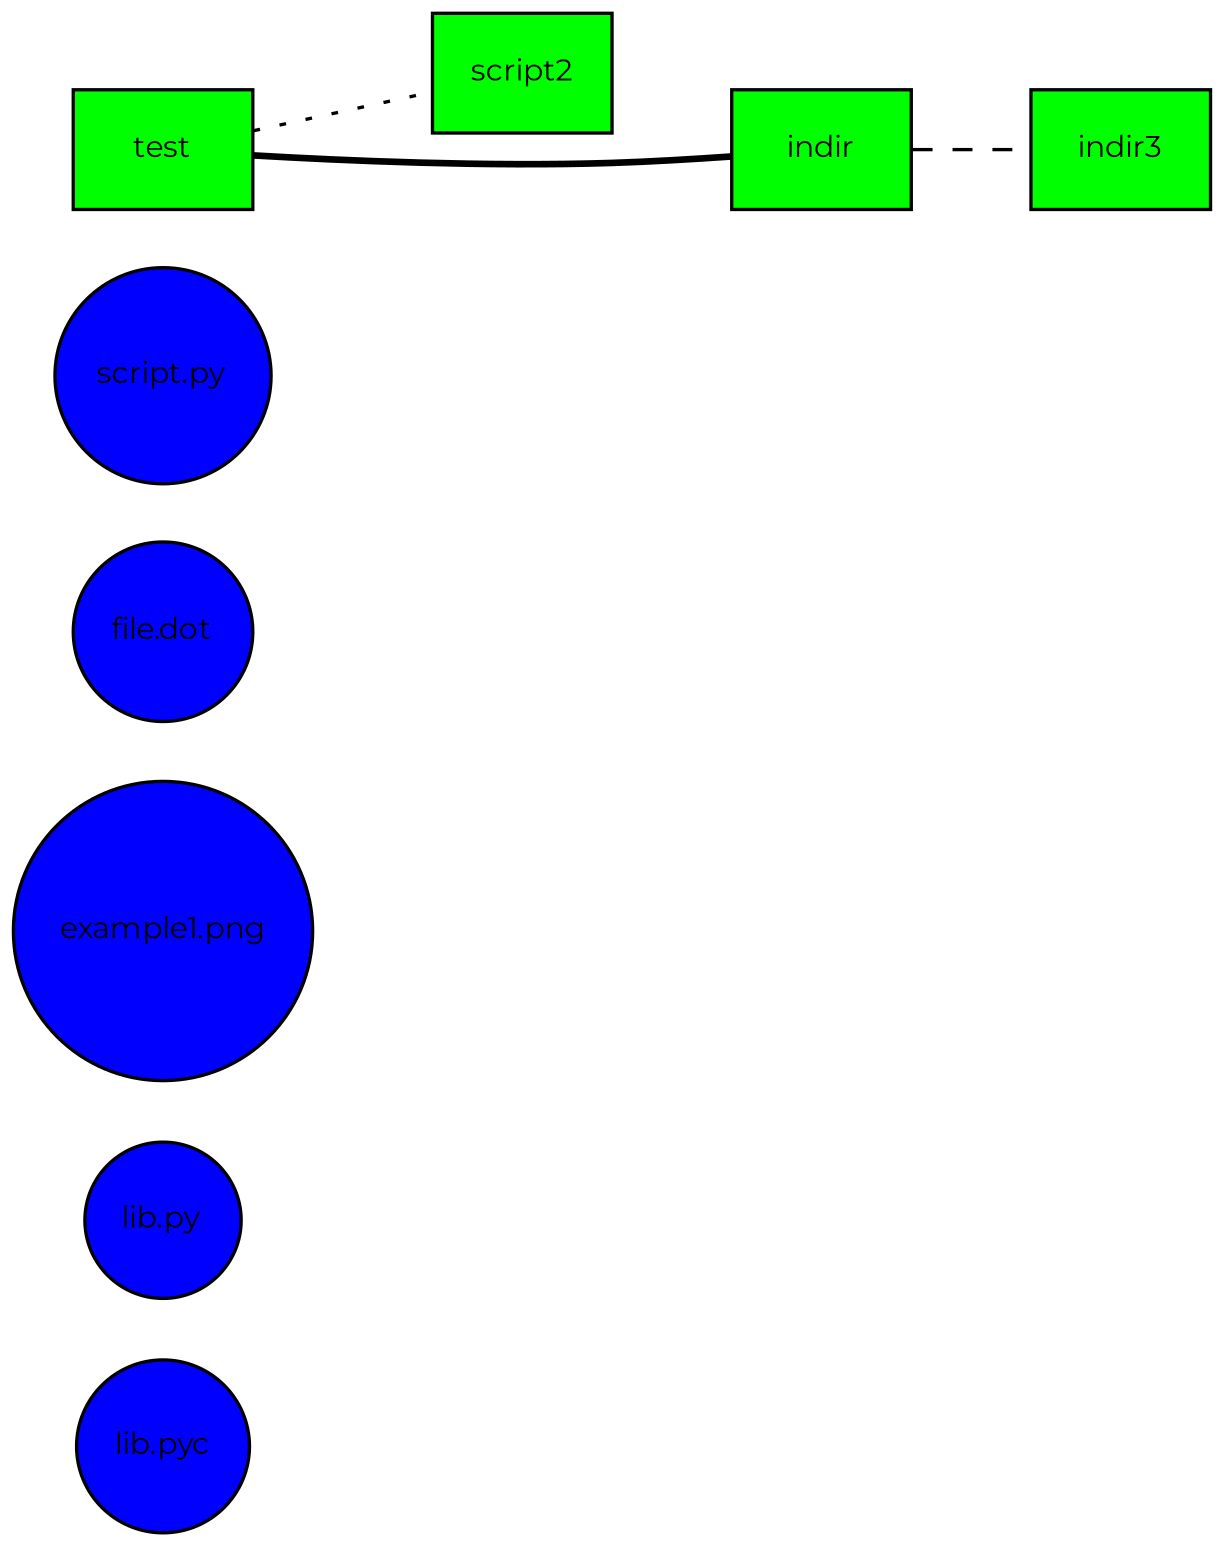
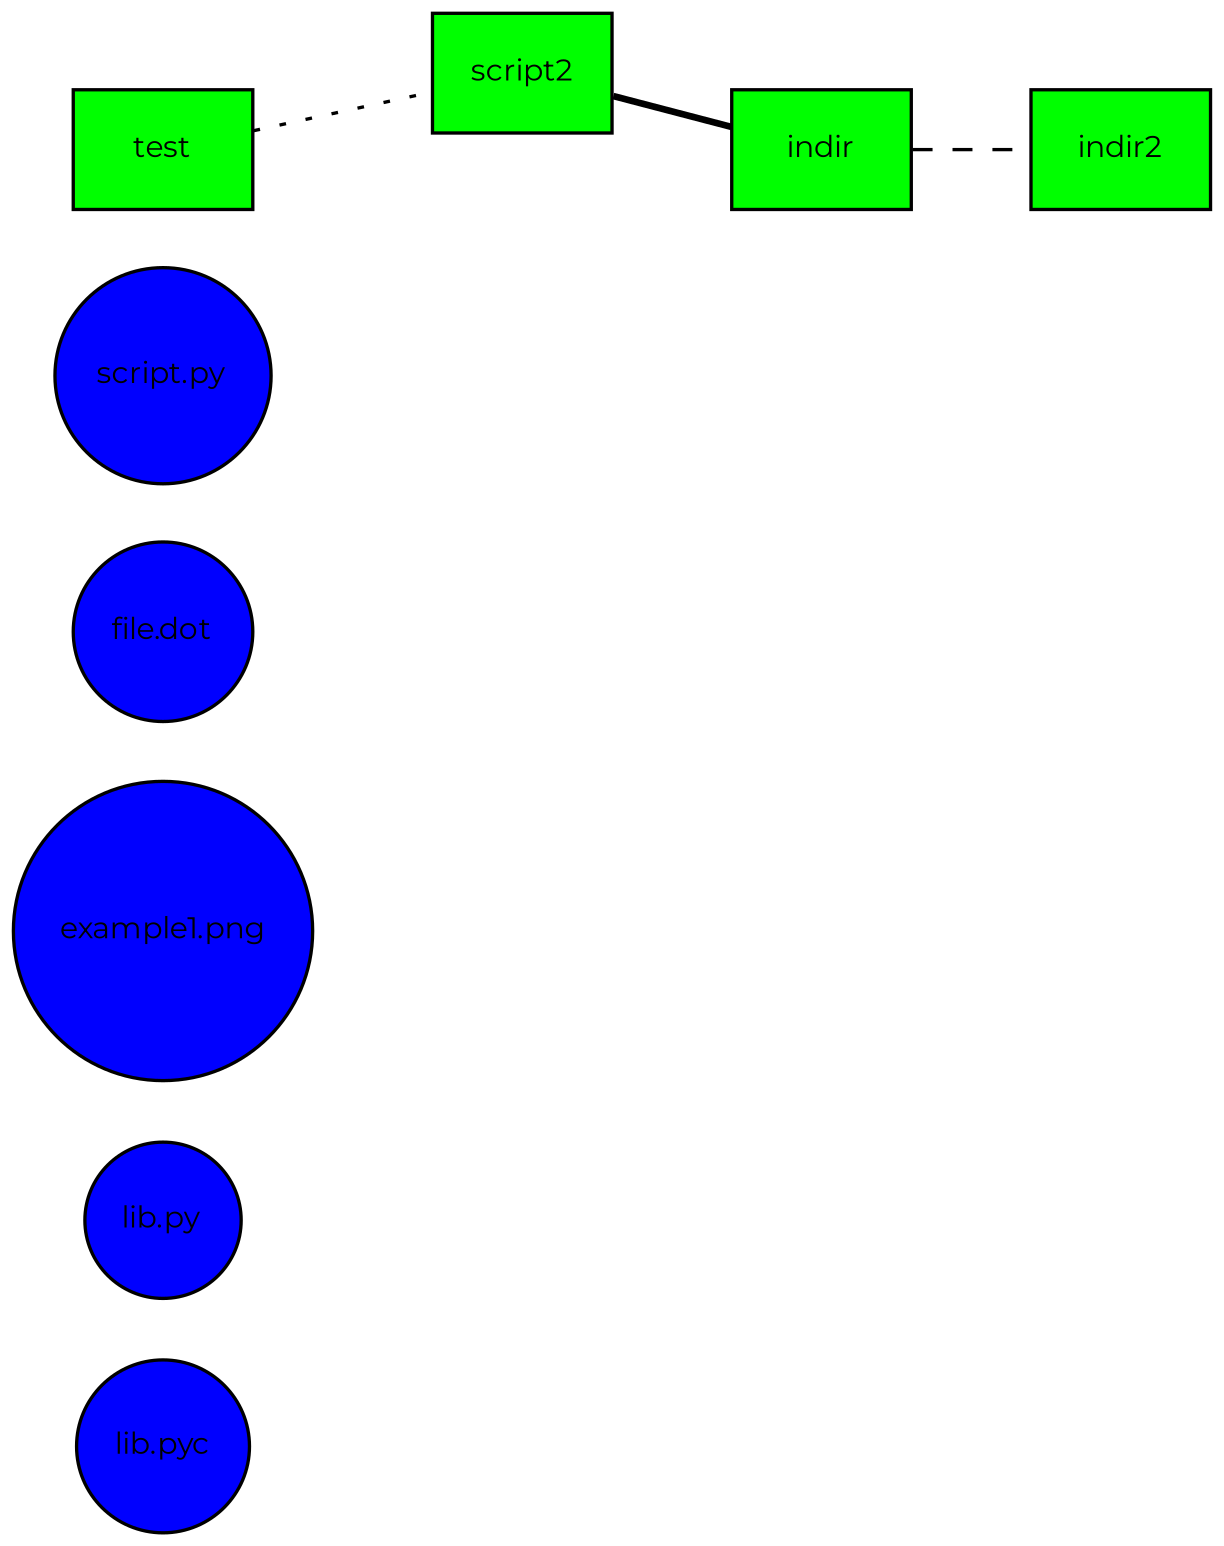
(1121, 150) -> (1121, 150)
(492, 164) -> (672, 112)
